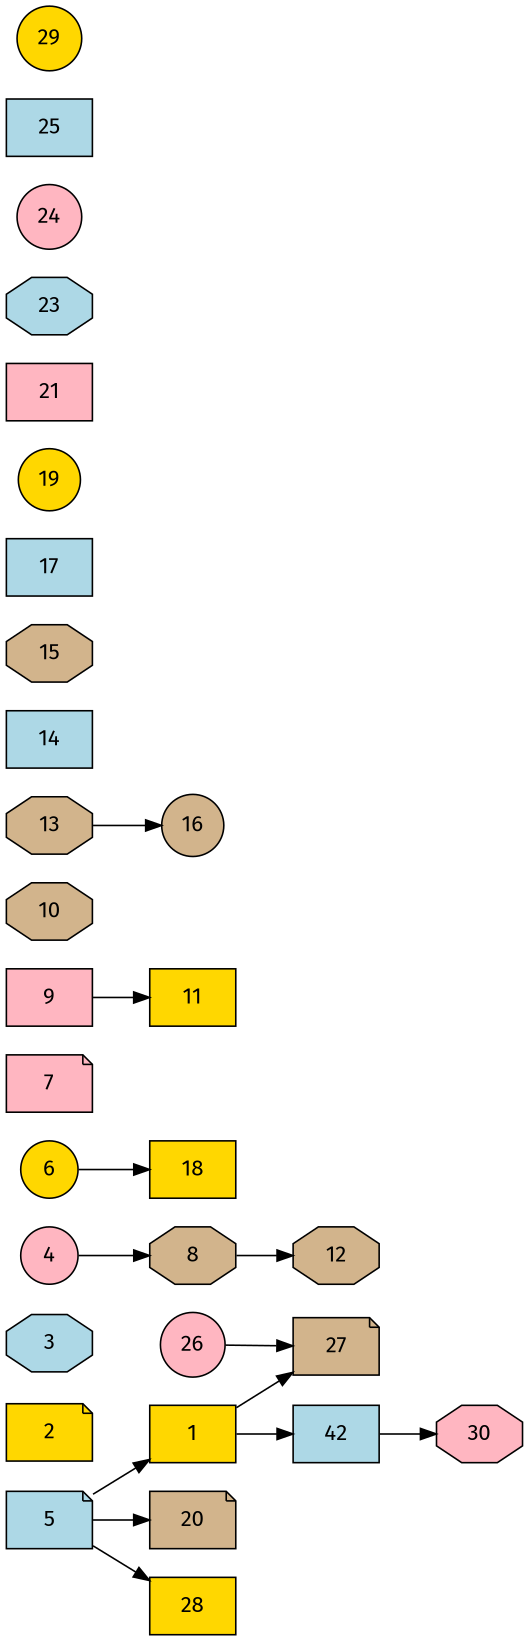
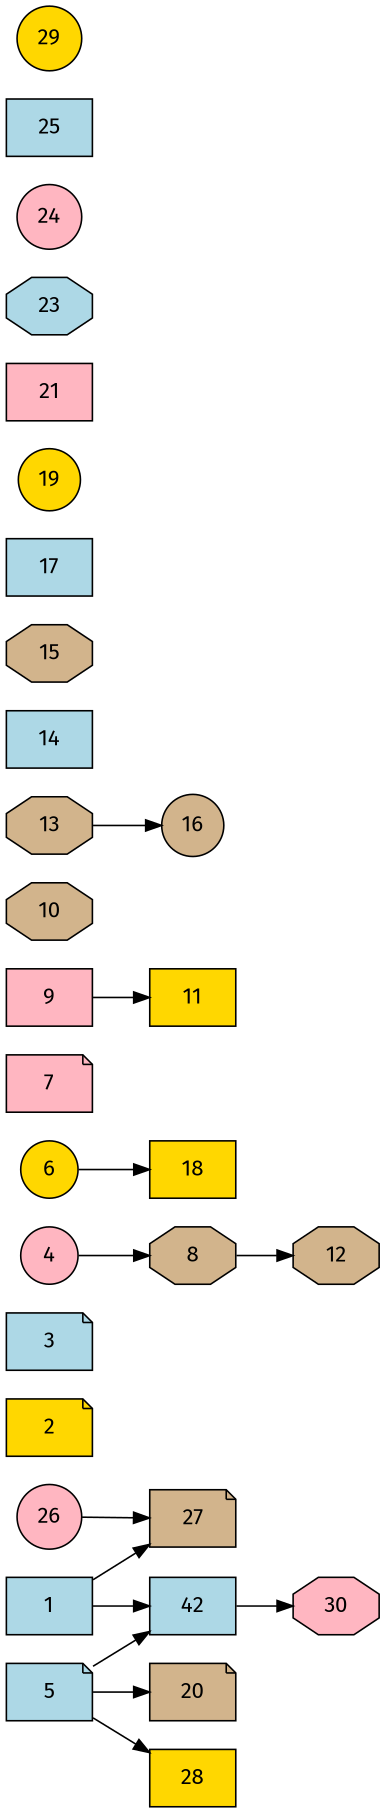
(49, 1343) -> (49, 1342)
(193, 1434) -> (49, 1606)
(114, 1481) -> (114, 1653)
